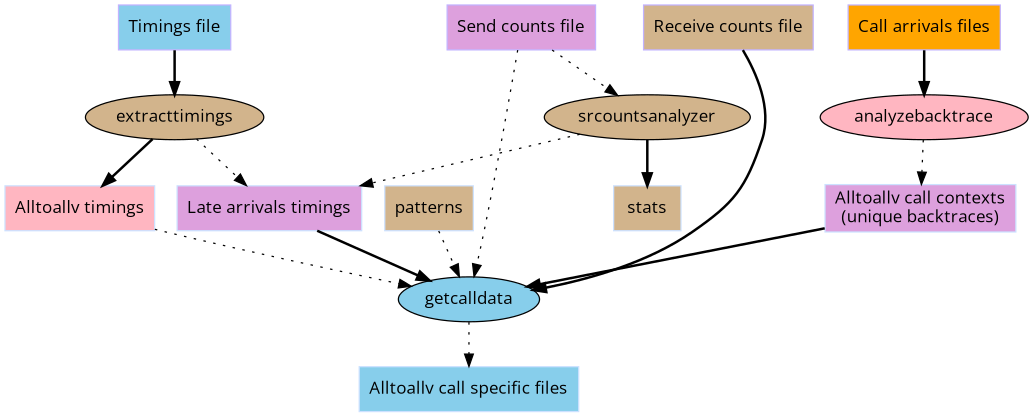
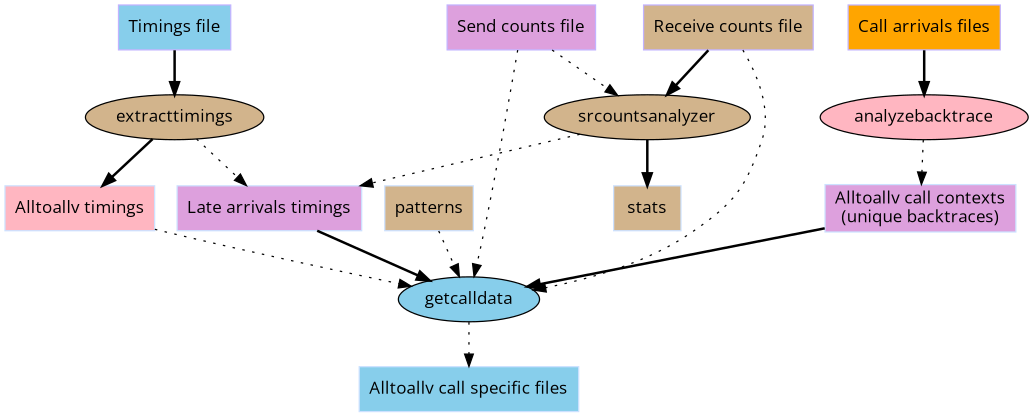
none -> (692, 68)
(714, 215) -> (714, 215)
